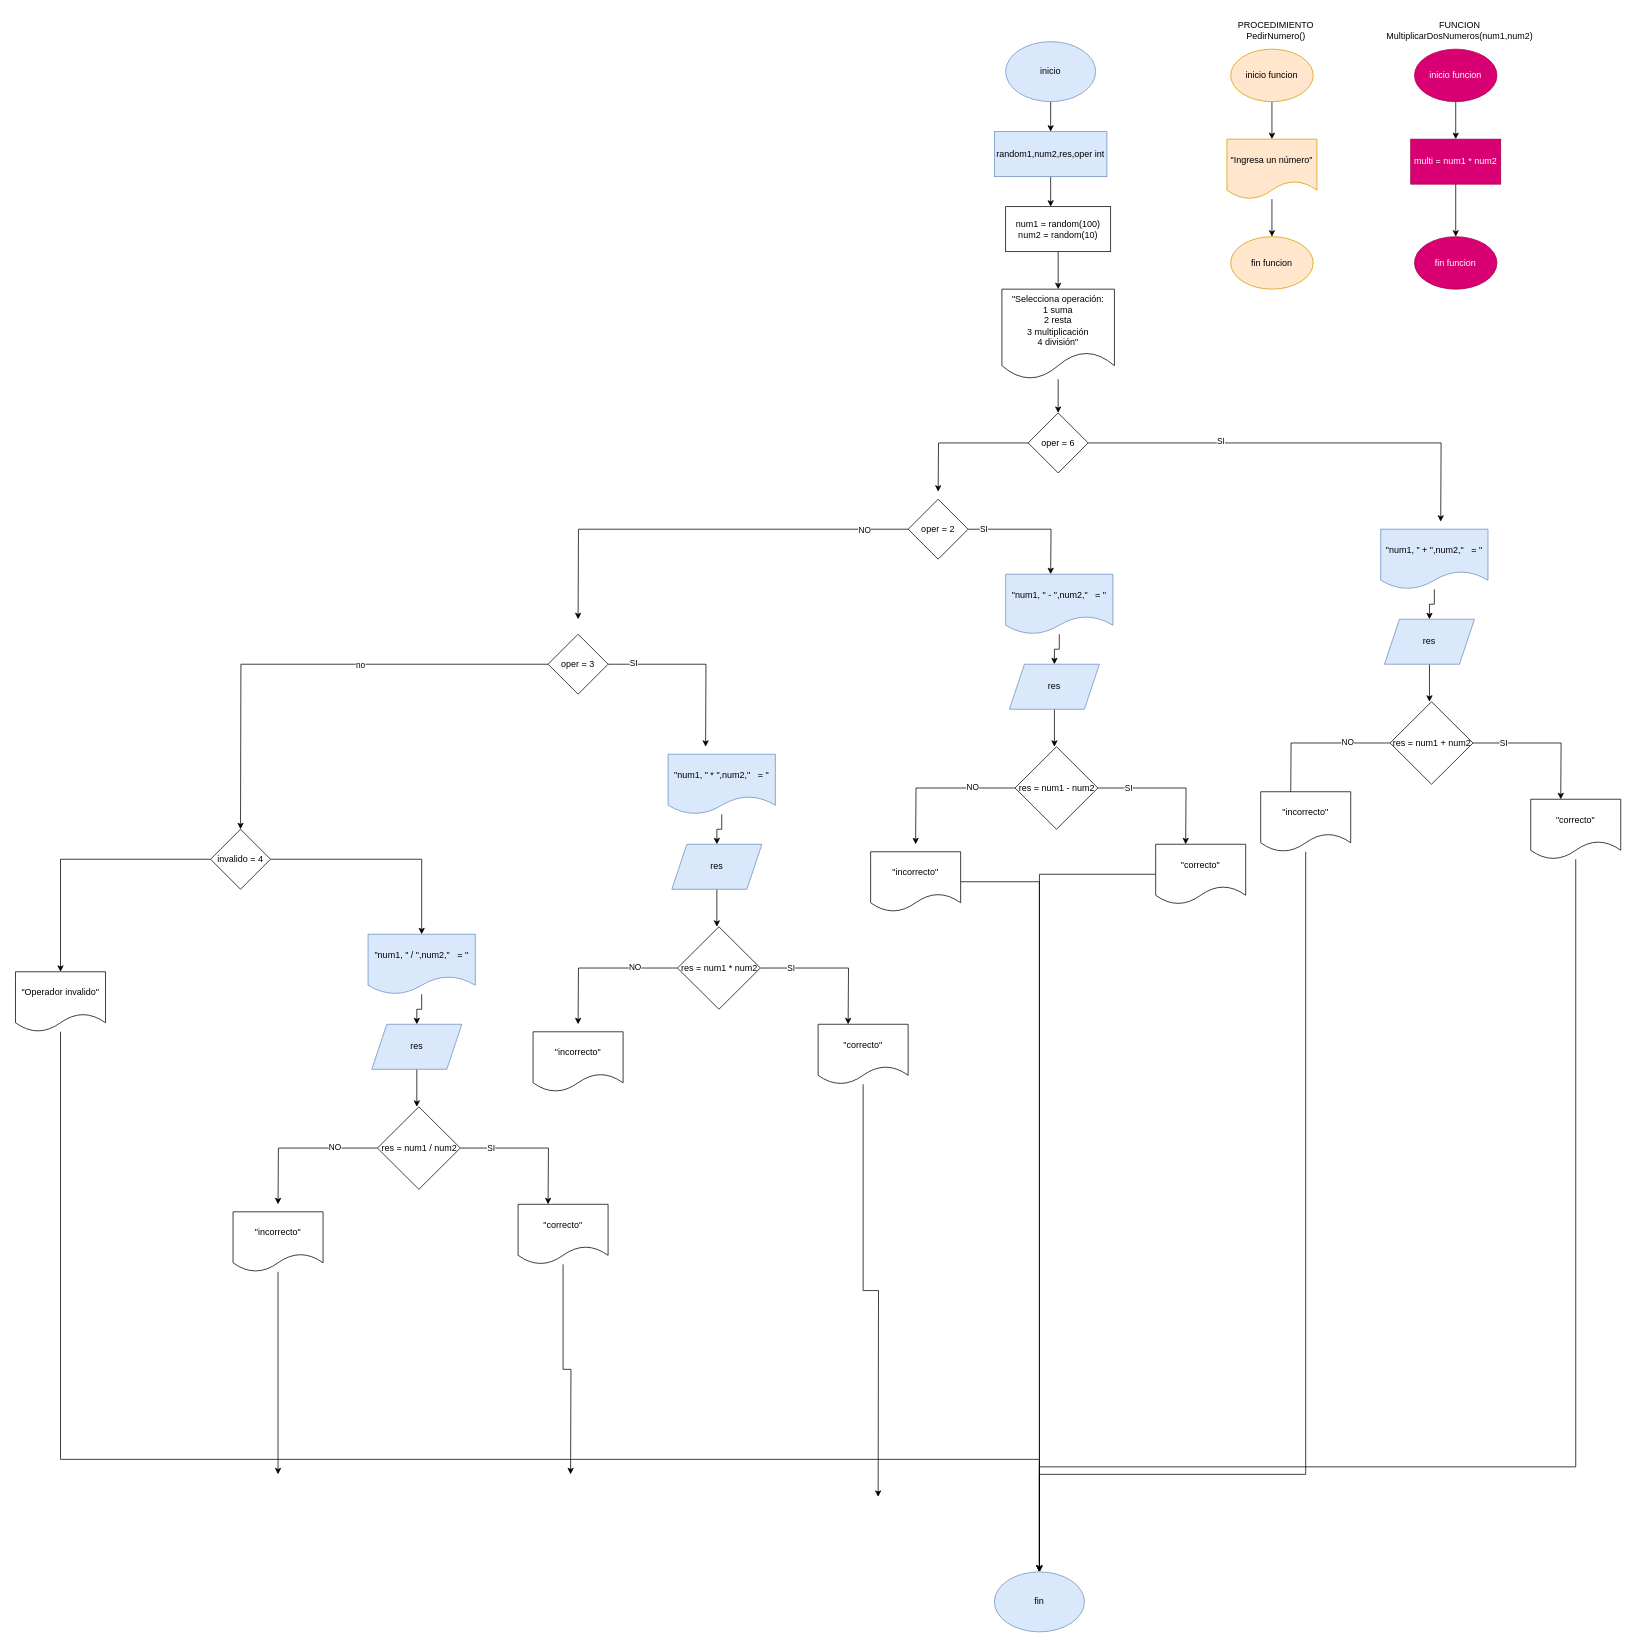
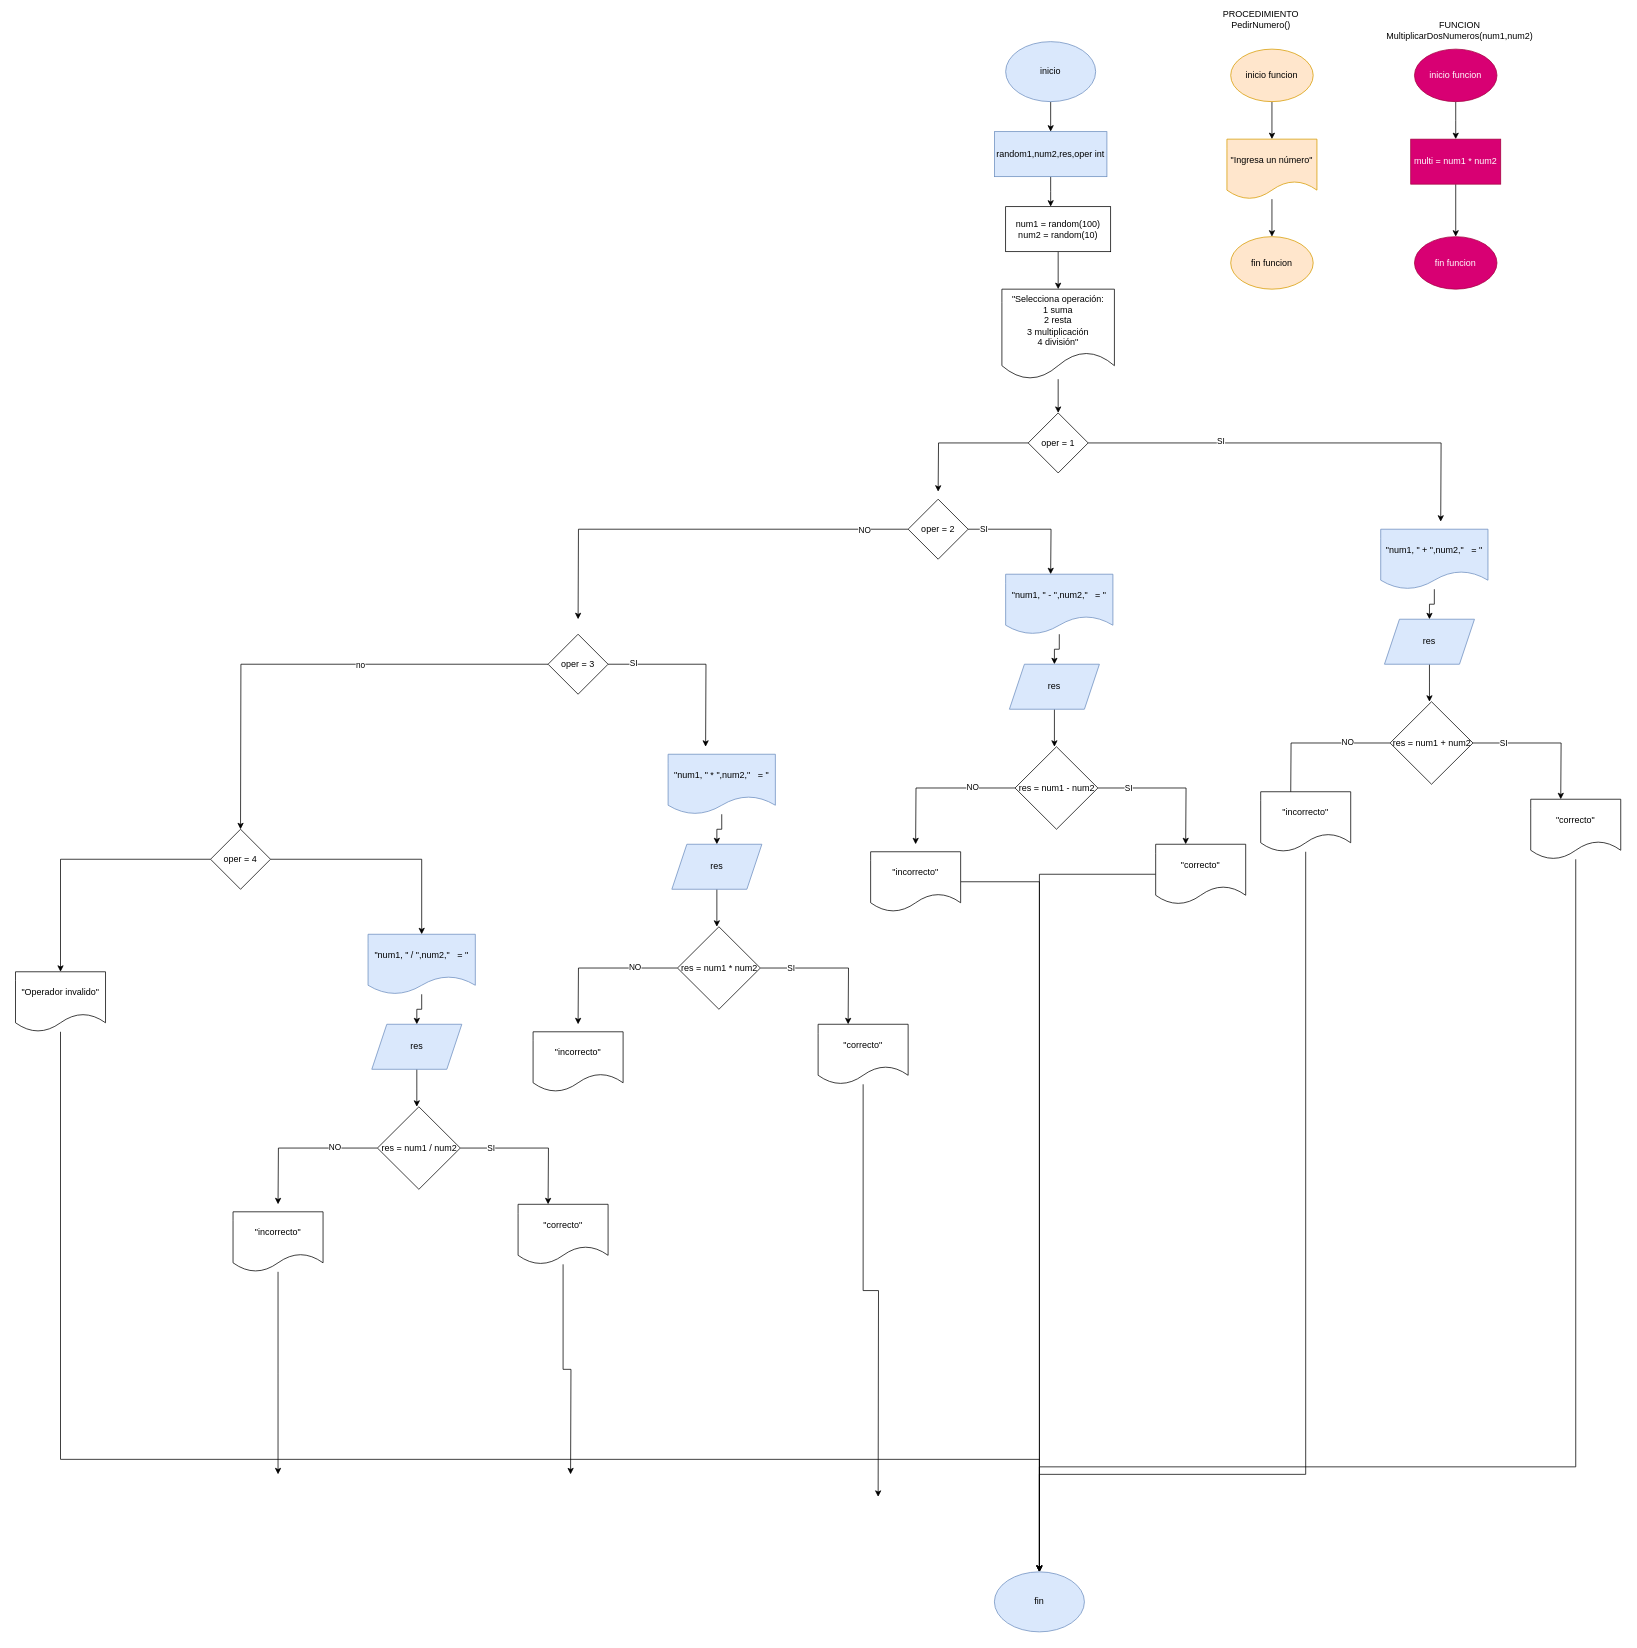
(1275, 30) -> (1260, 19)
(1058, 443) -> (1058, 443)
(240, 859) -> (240, 859)
